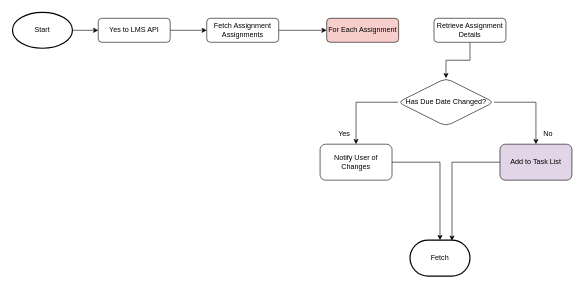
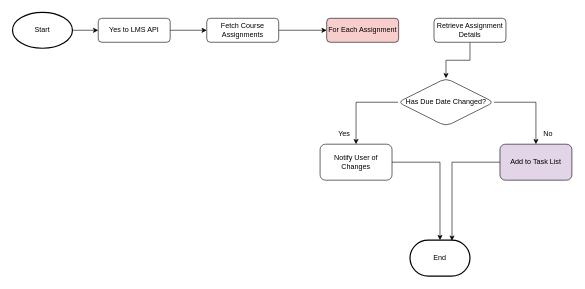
(243, 30) -> (243, 30)
(440, 258) -> (440, 258)
